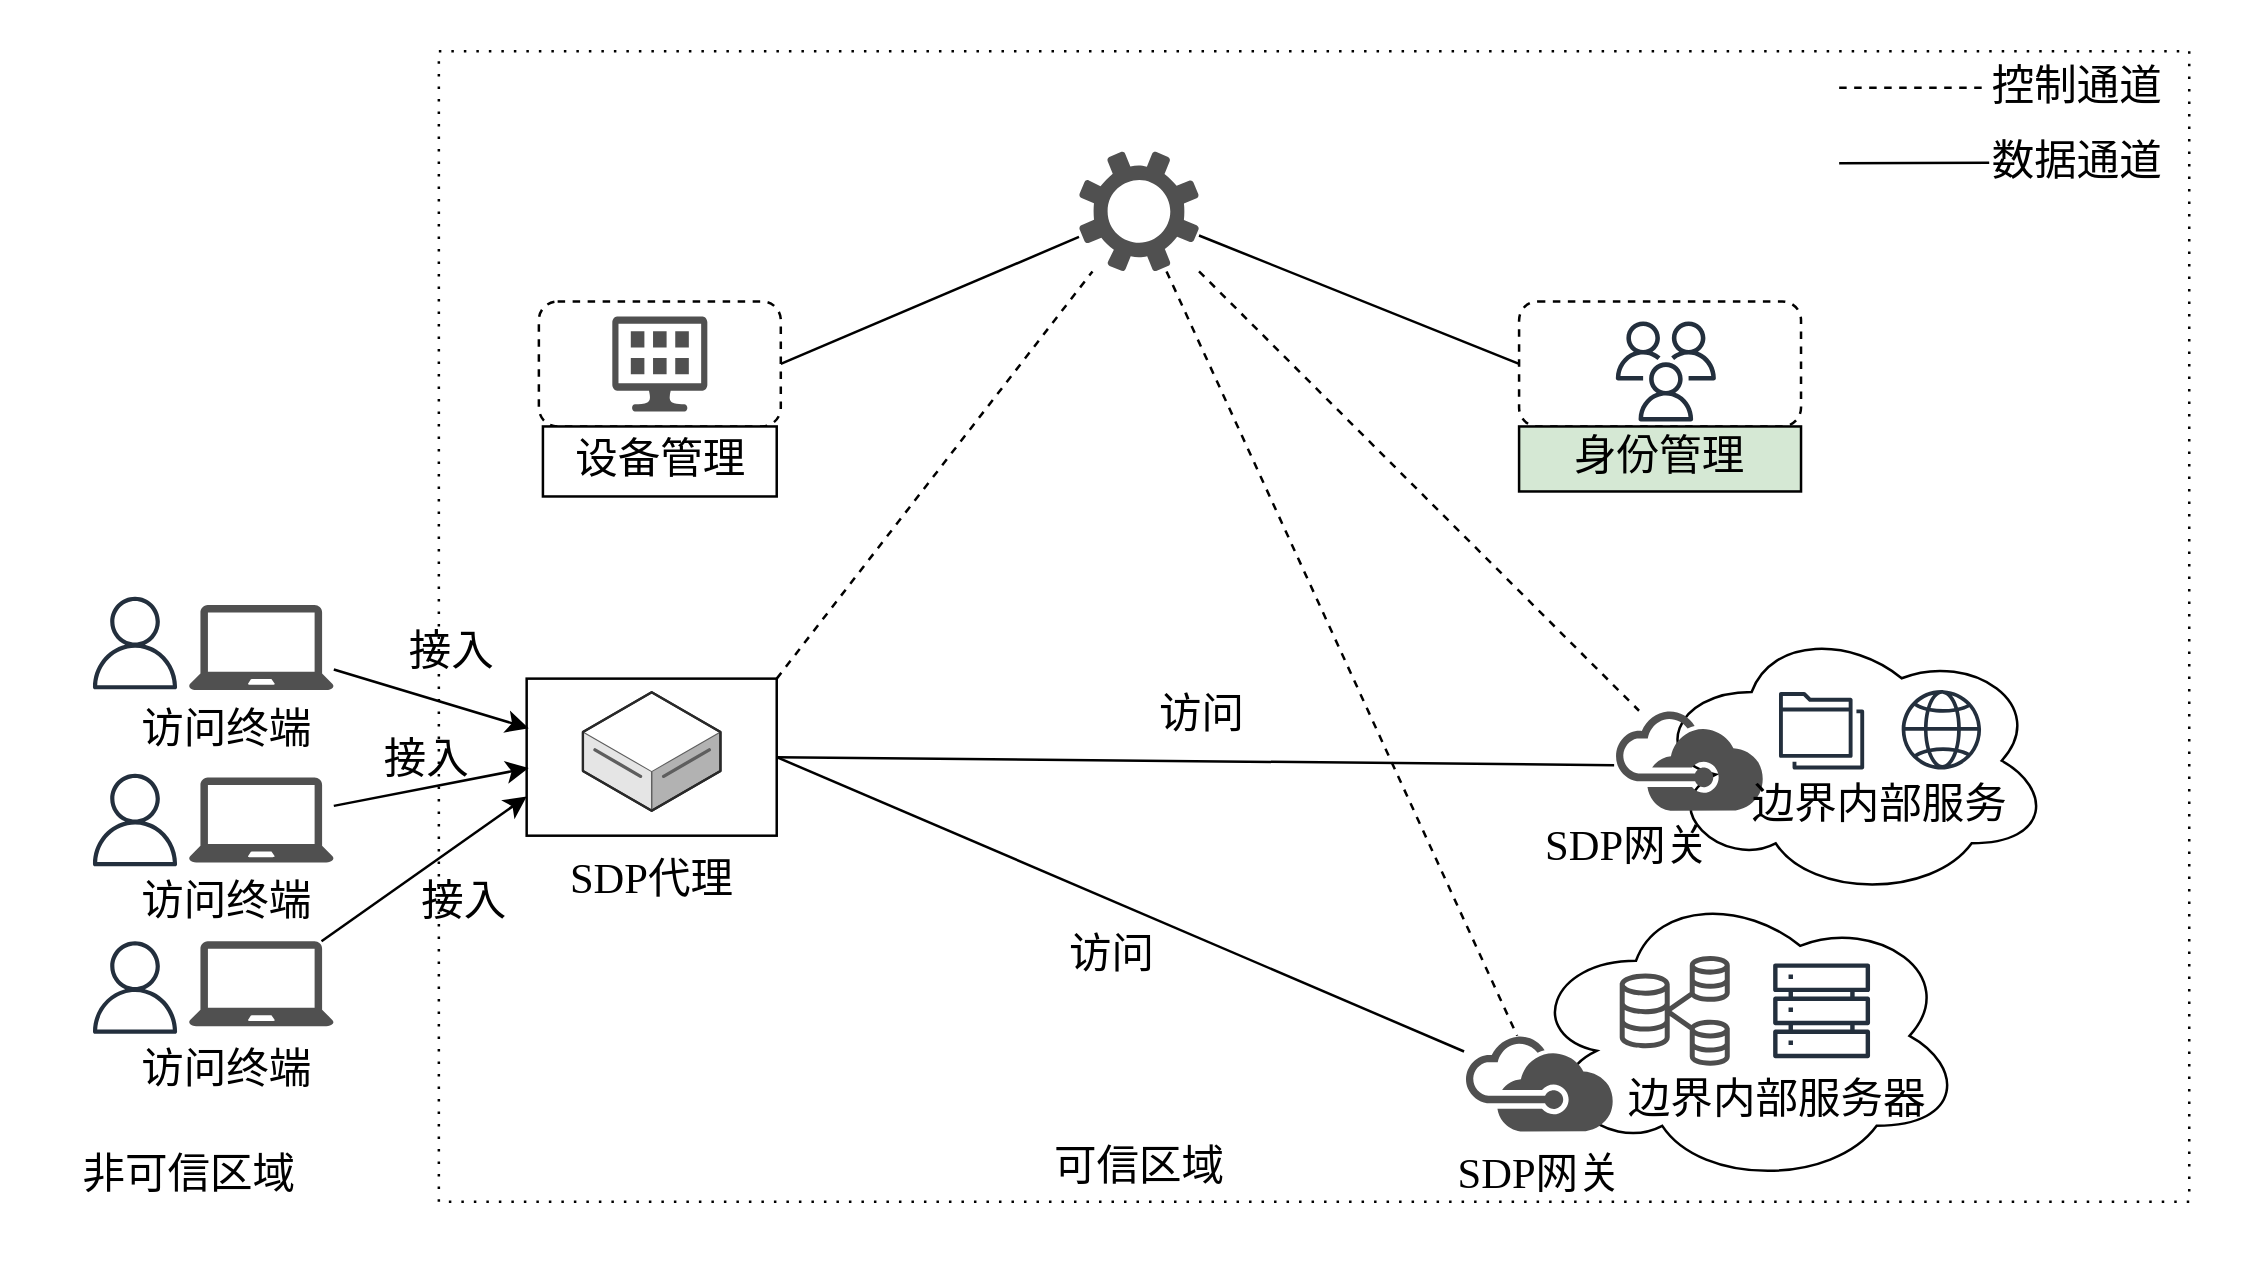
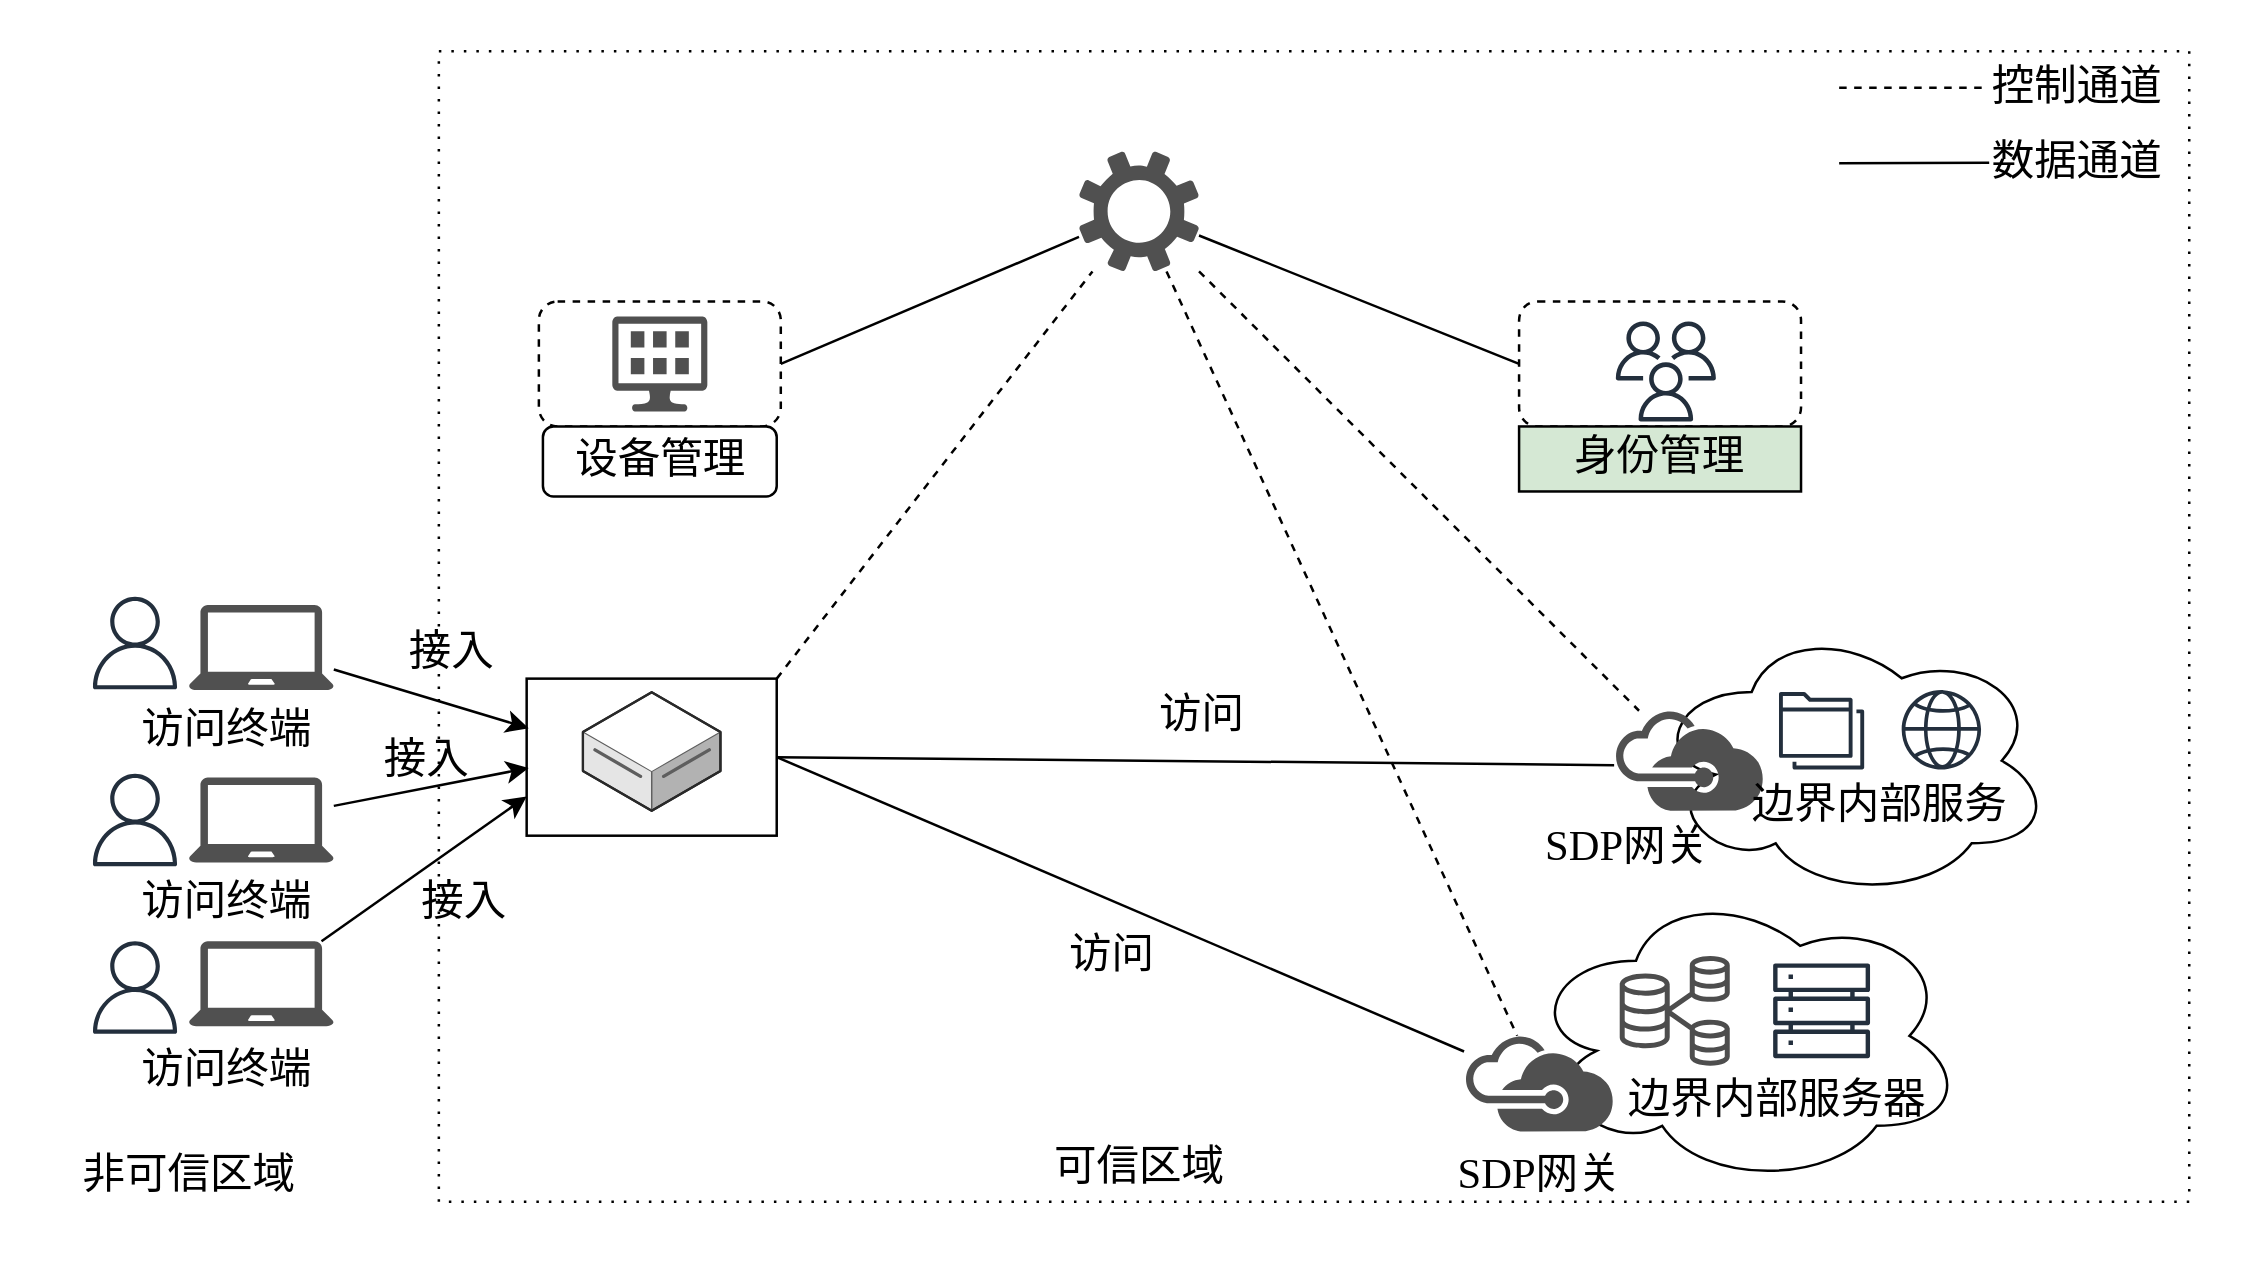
(660, 461) -> (660, 461)
(652, 882) -> none
